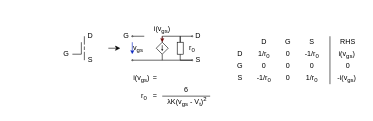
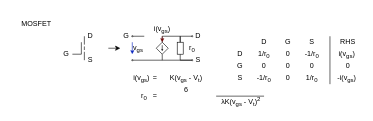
none -> (36, 24)
none -> (186, 78)
(186, 102) -> (240, 102)
